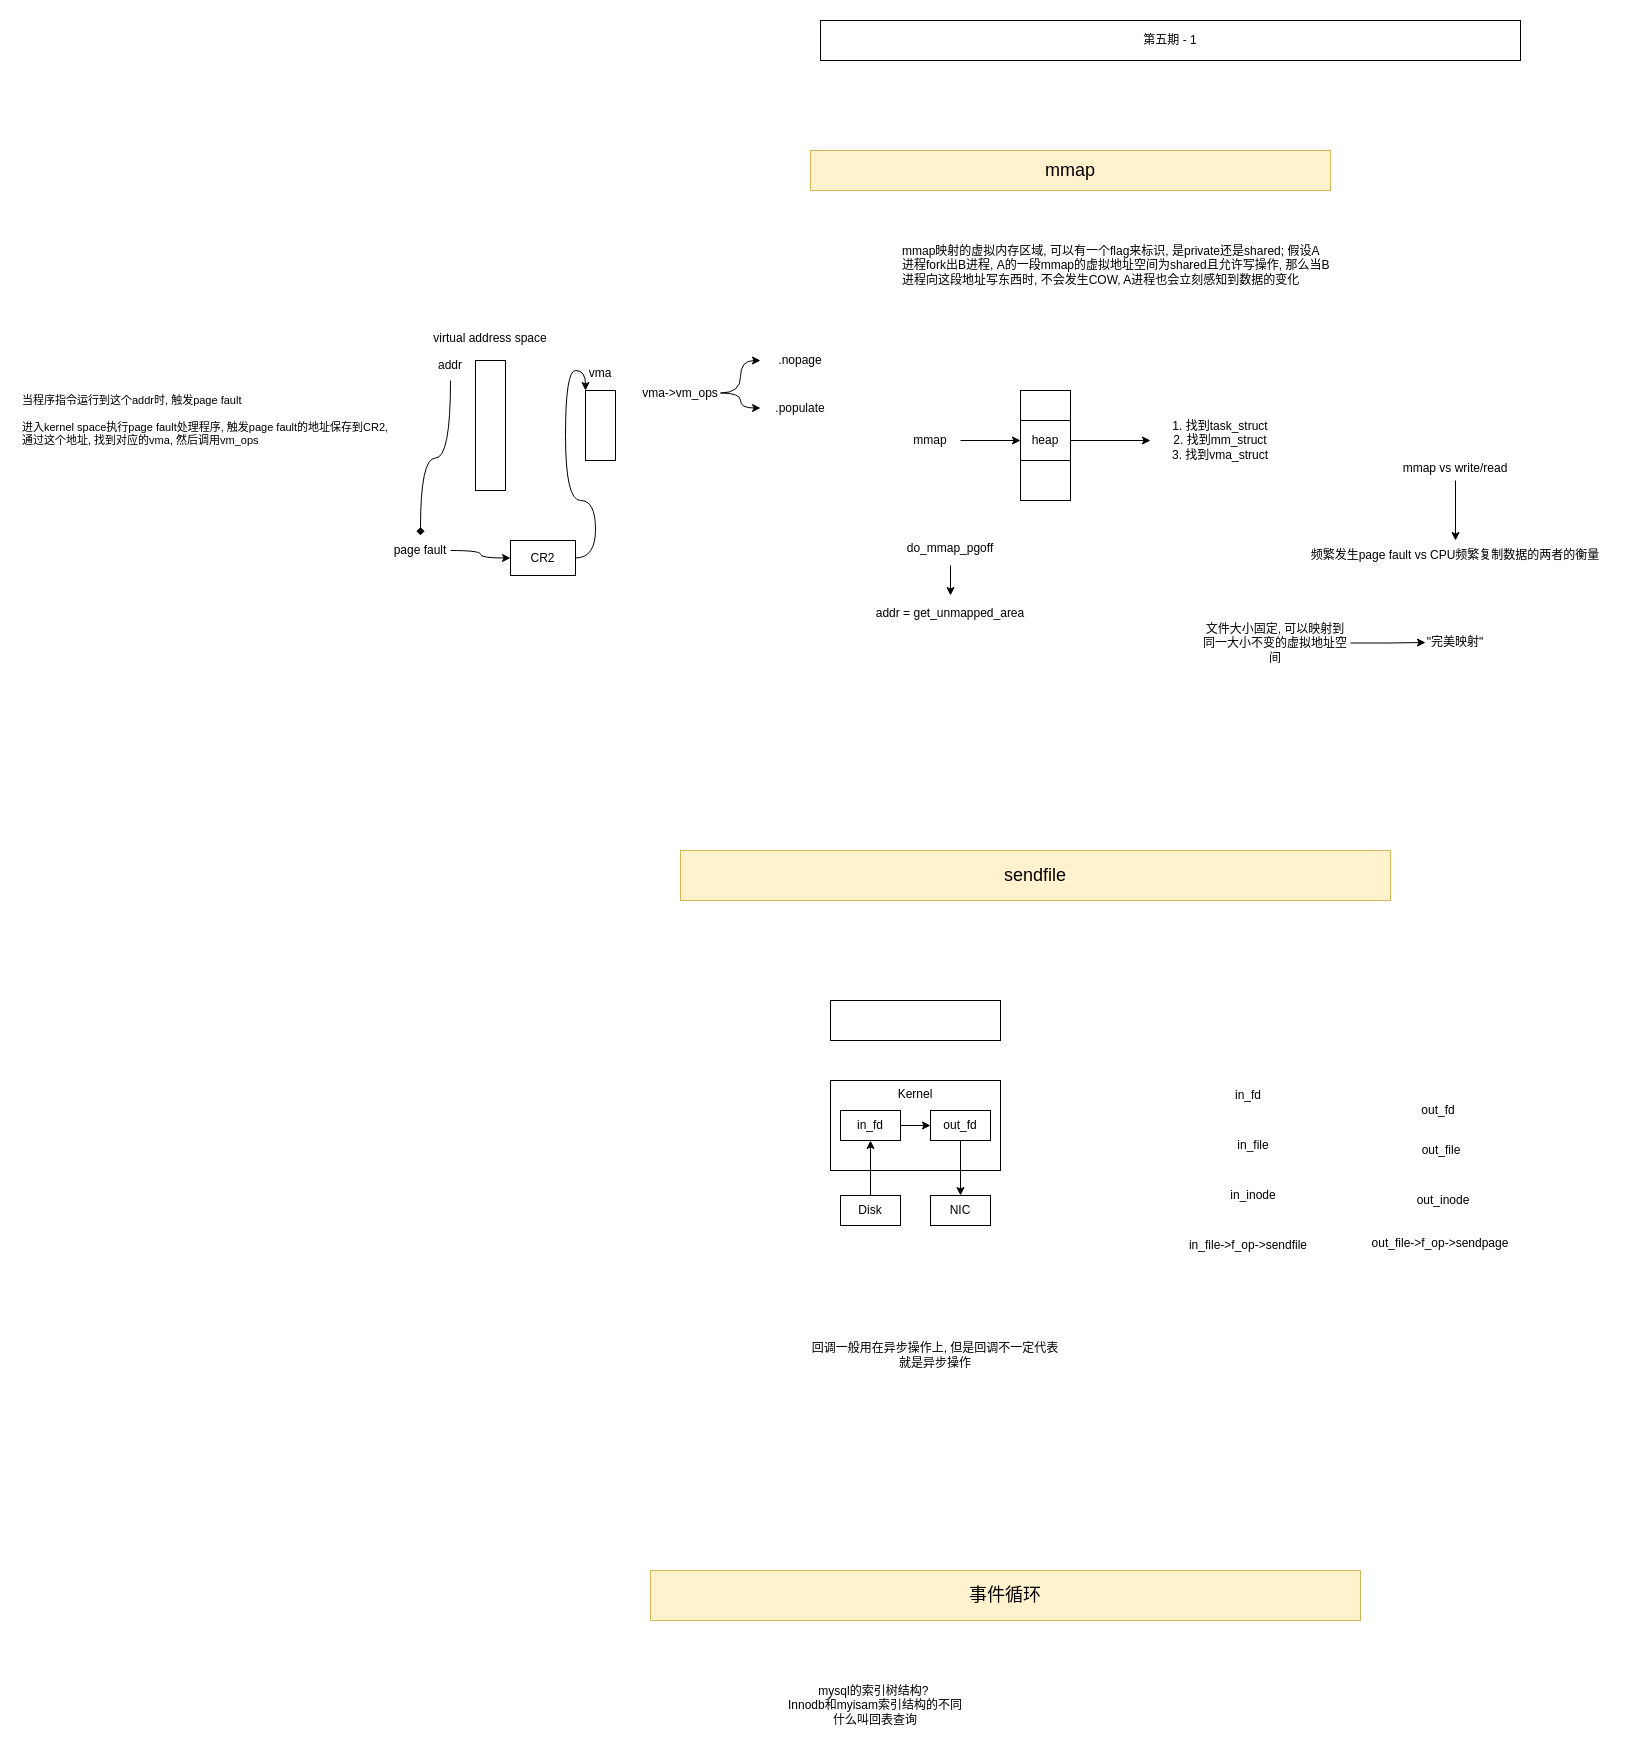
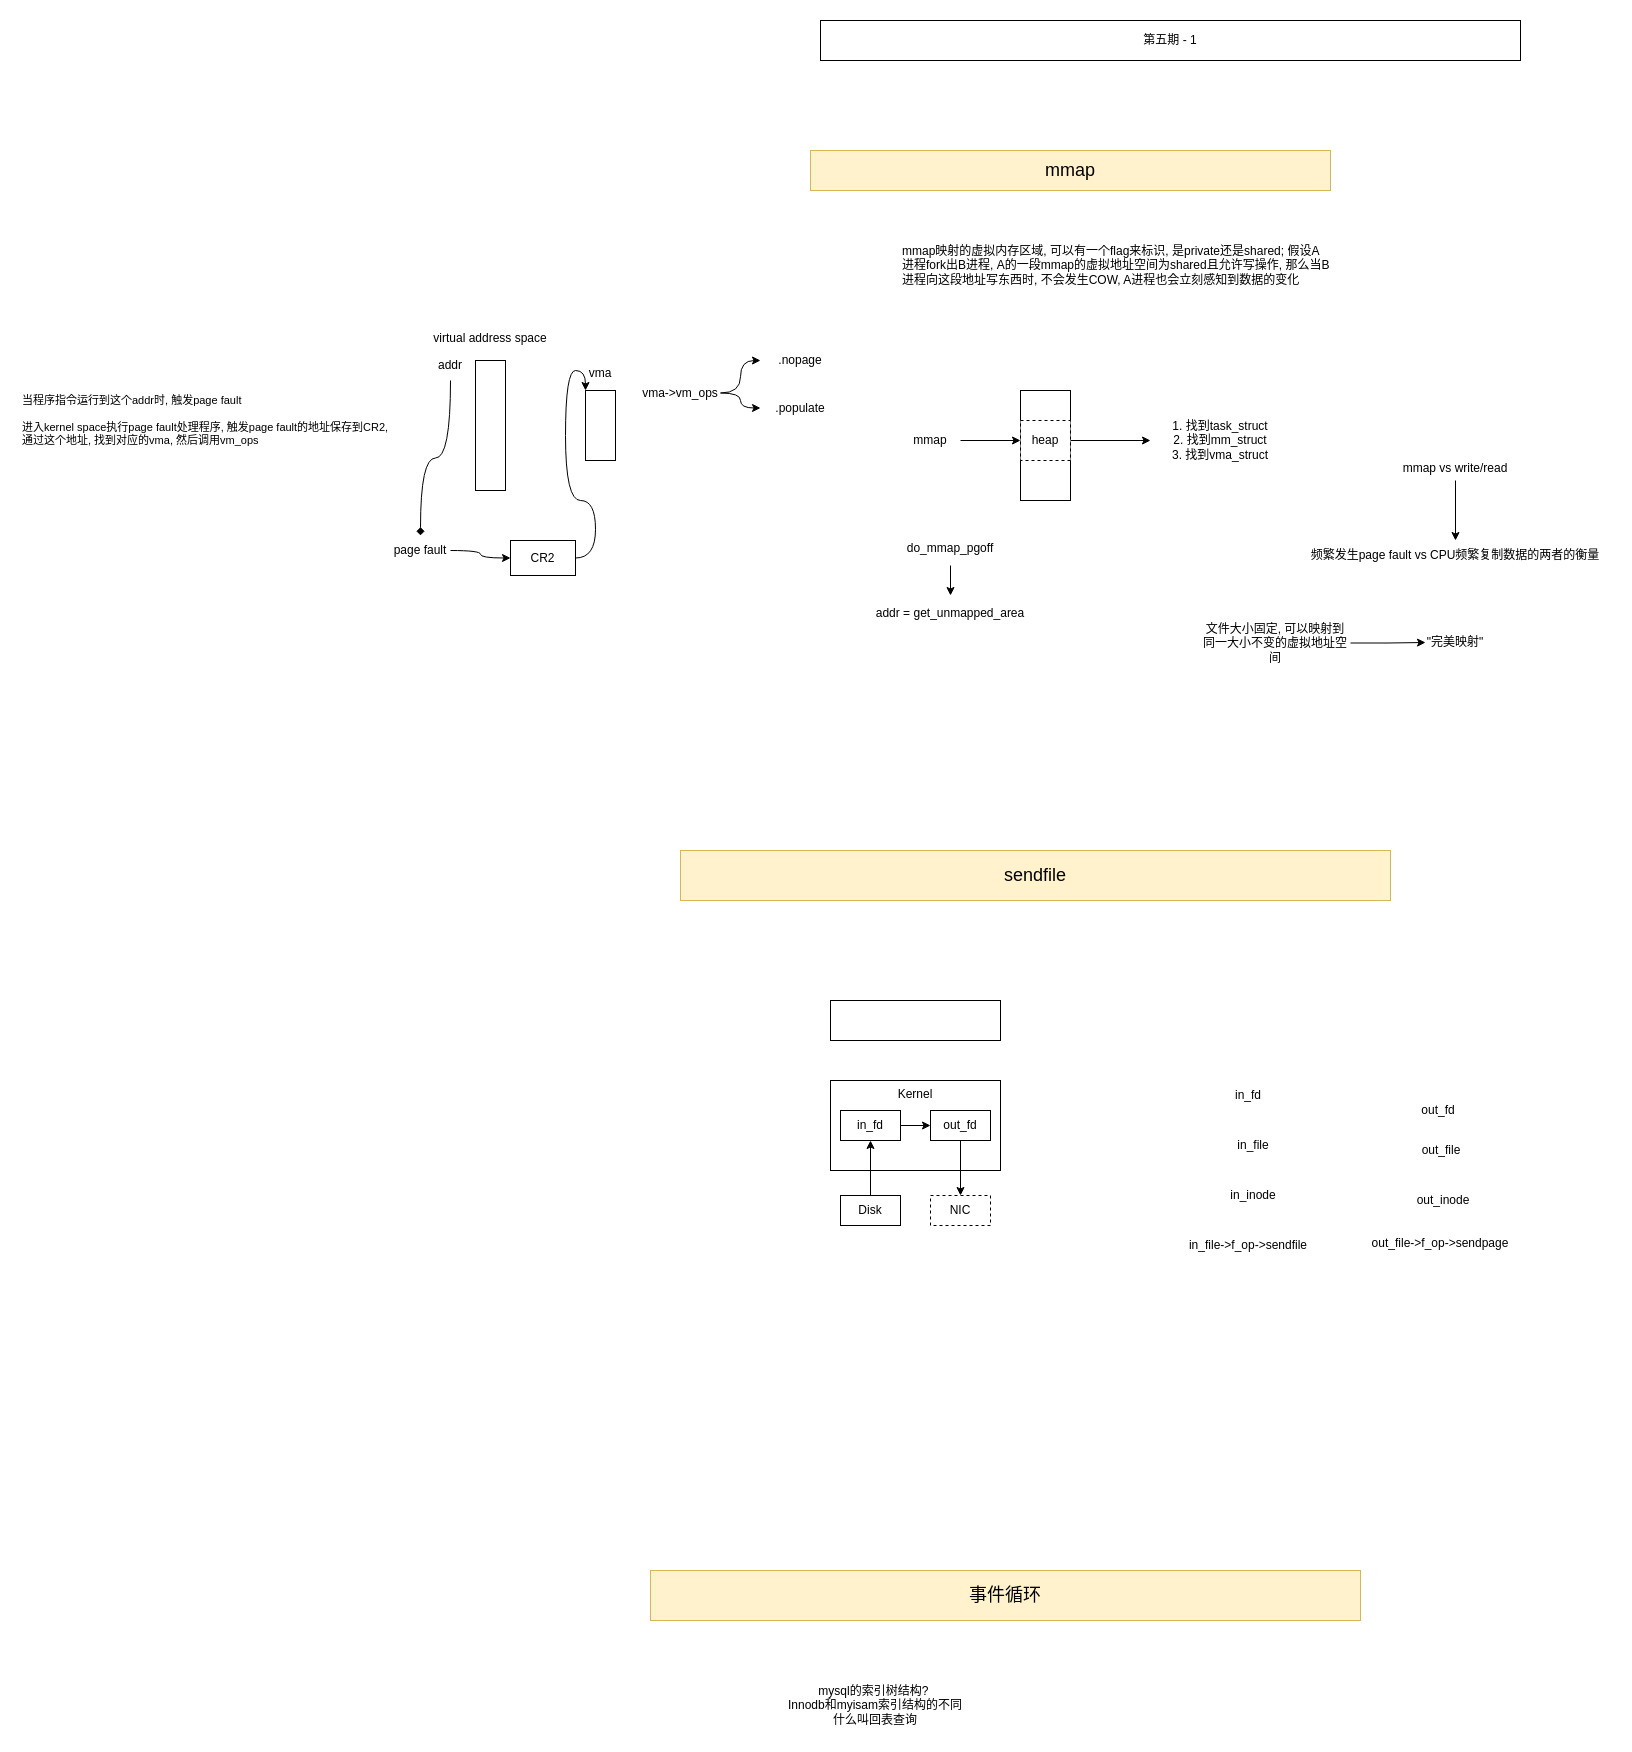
(1046, 441) -> (1046, 441)
(961, 1211) -> (961, 1211)
(936, 1356) -> none
